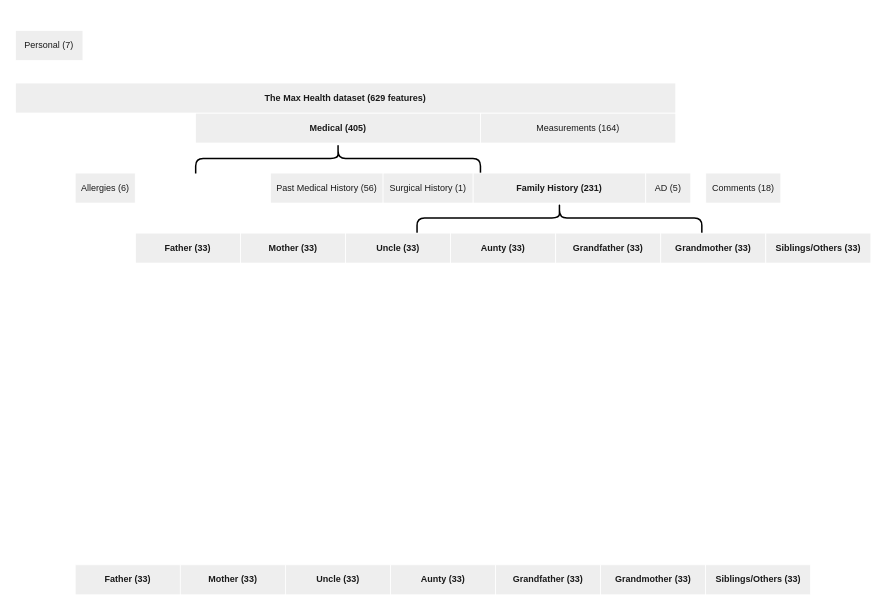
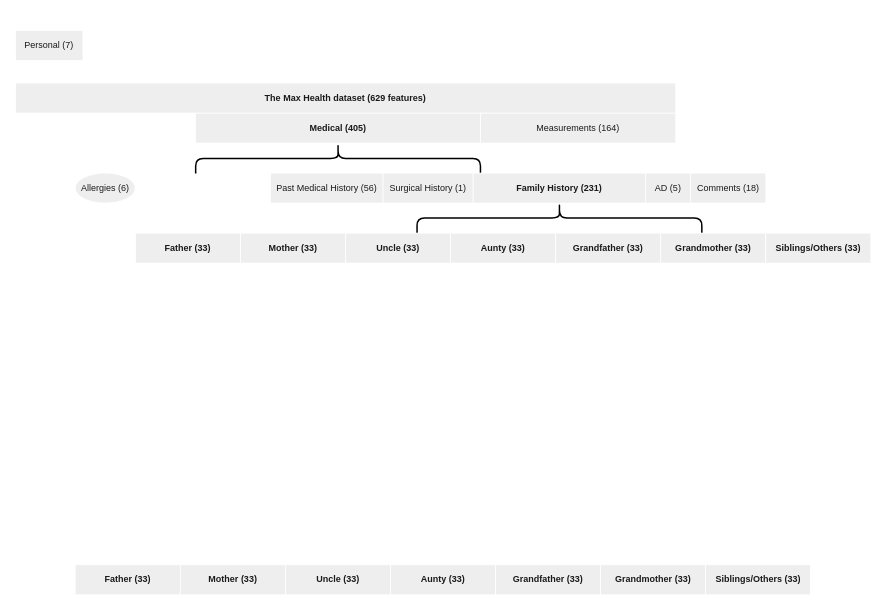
(105, 188) -> (105, 188)
(743, 188) -> (728, 188)
